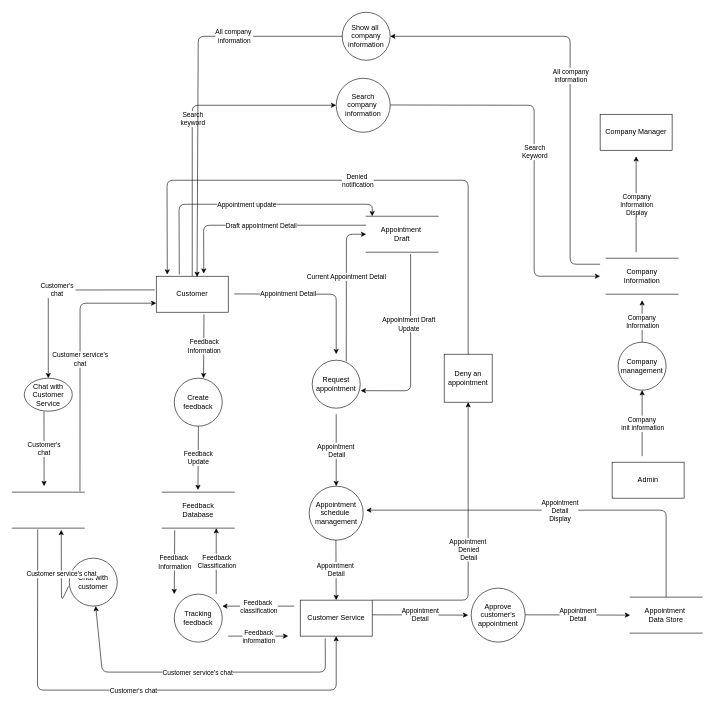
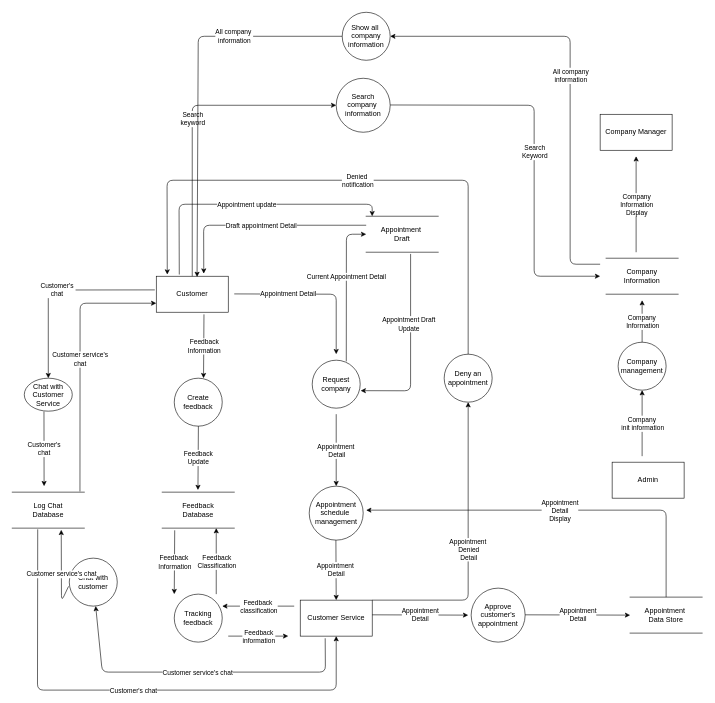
(468, 378) -> (468, 378)
(336, 384) -> (336, 384)
none -> (48, 510)
